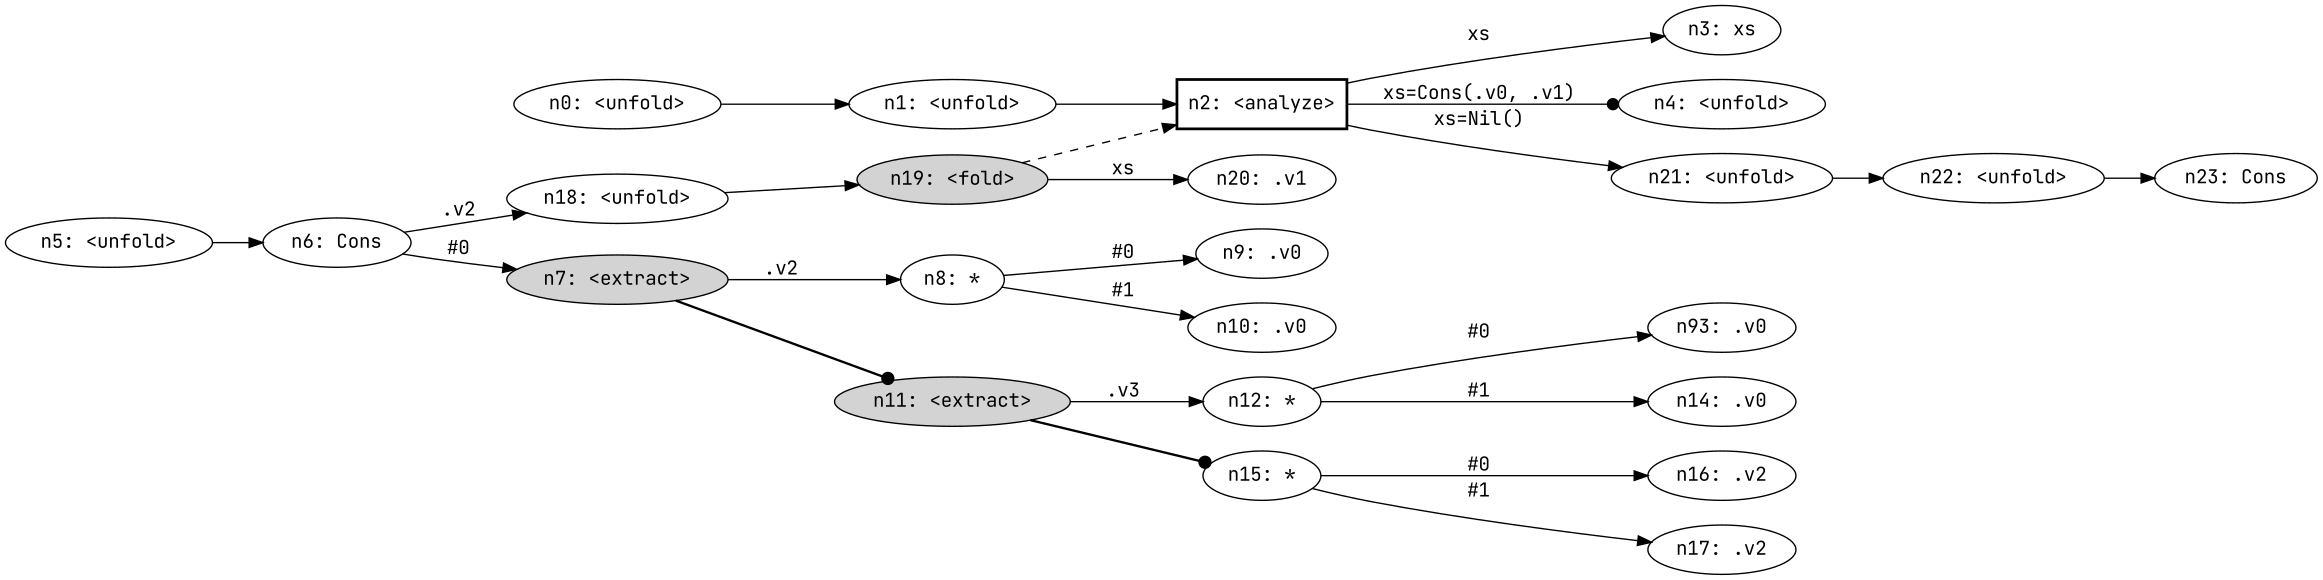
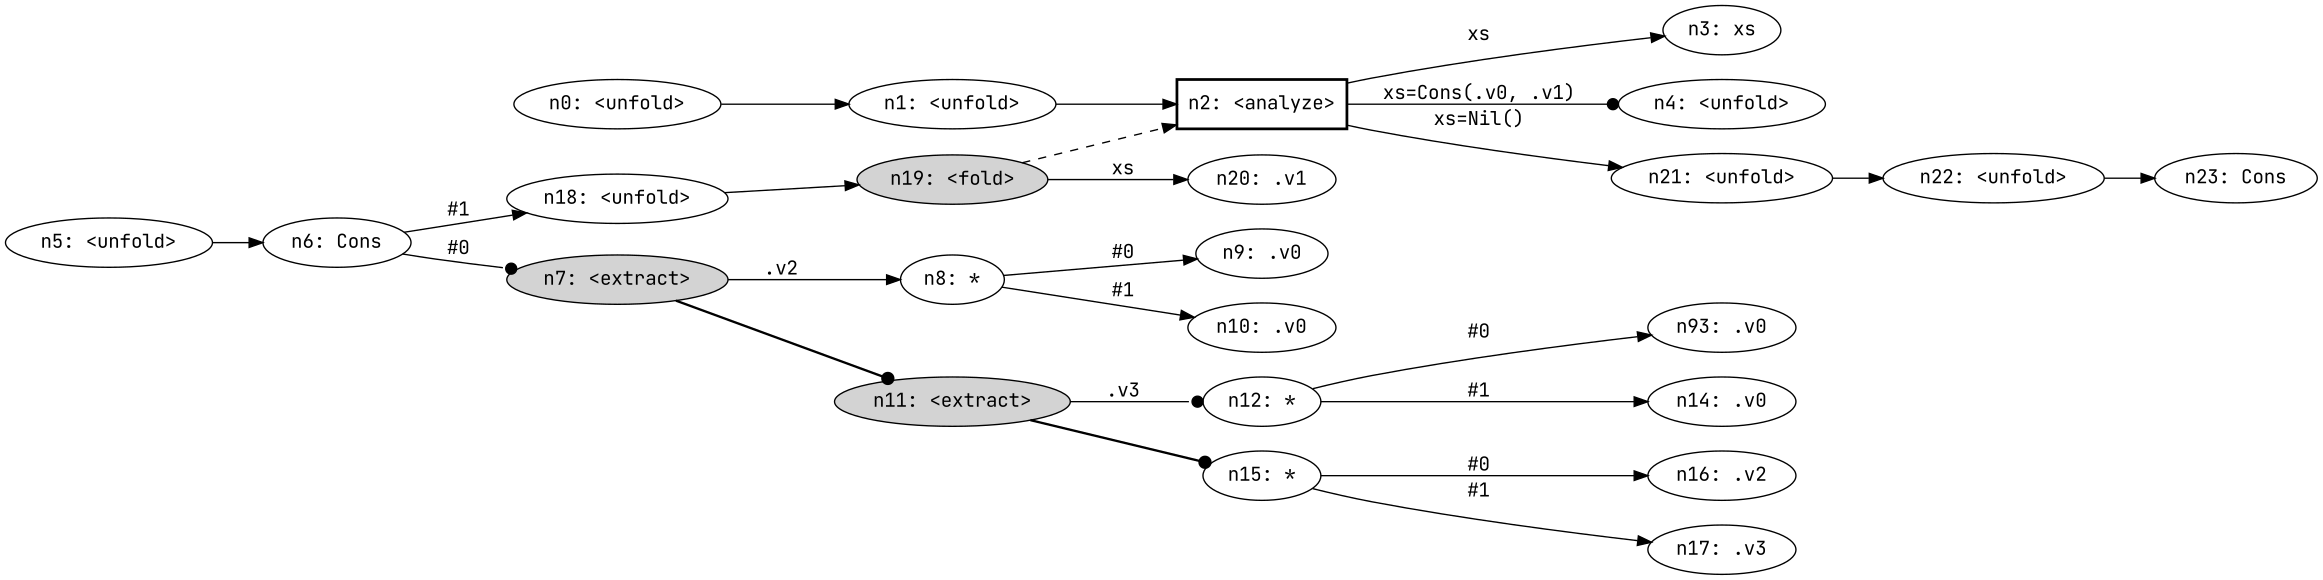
(459, 210) -> (459, 210)
(453, 261) -> (453, 261)
(1130, 402) -> (1130, 402)
(1722, 550) -> (1722, 550)
